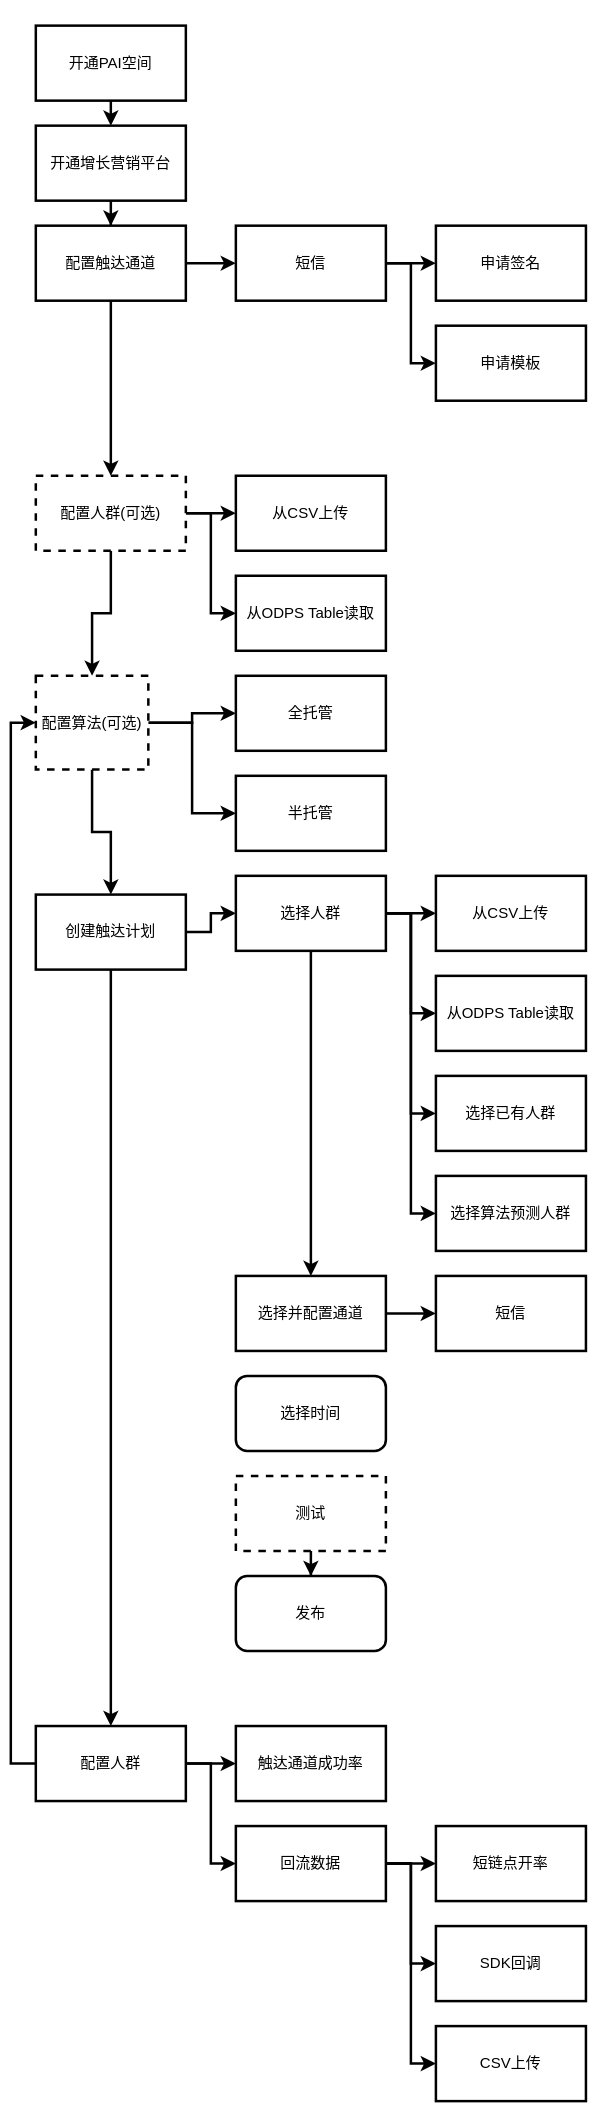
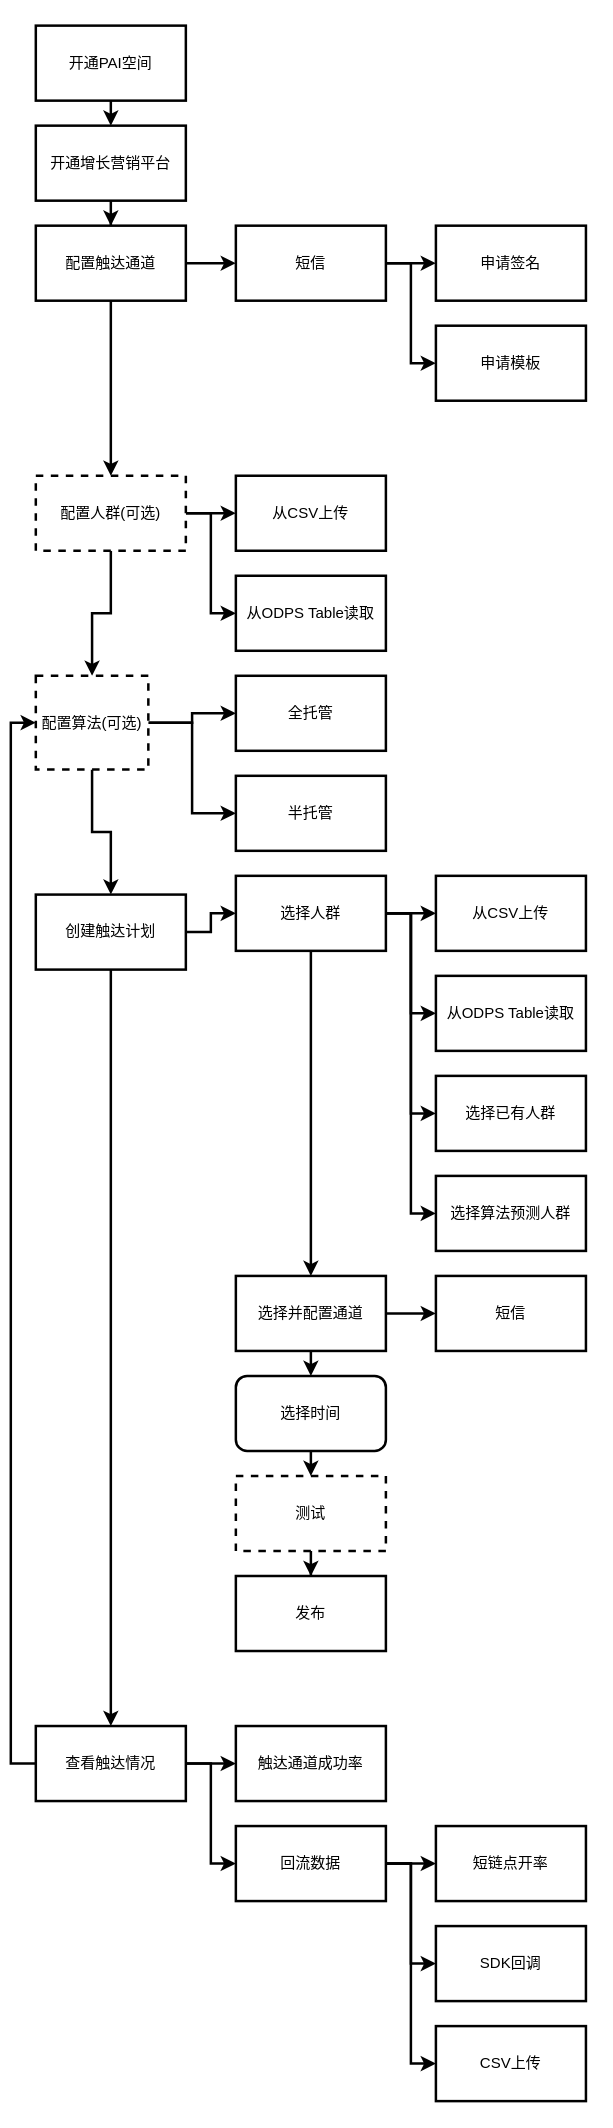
none -> (311, 1358)
none -> (311, 1458)
(311, 1613) -> (311, 1613)
(111, 1763) -> (111, 1763)
